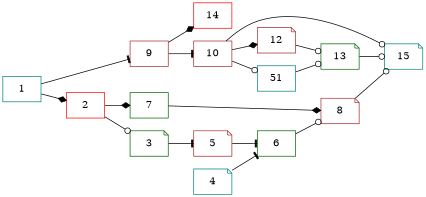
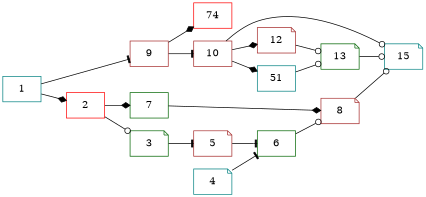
(213, 16) -> (213, 16)
(242, 65) -> (242, 65)
